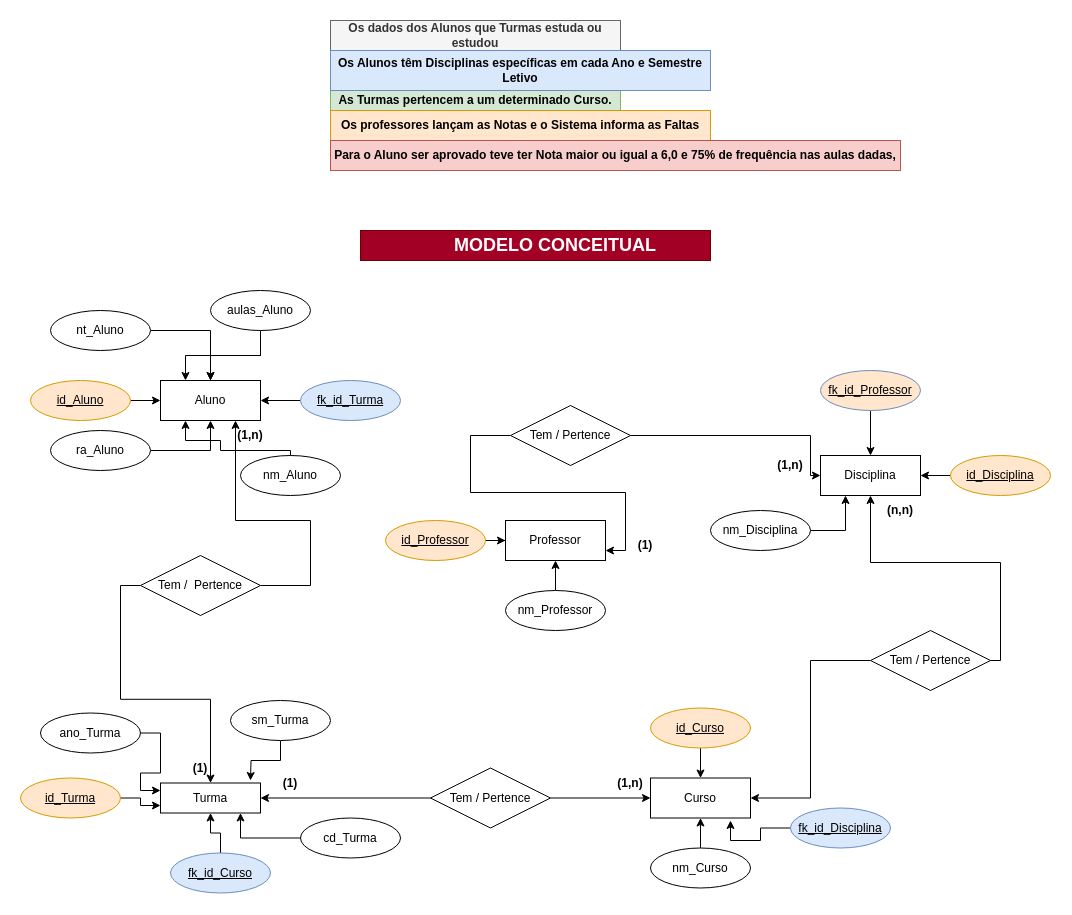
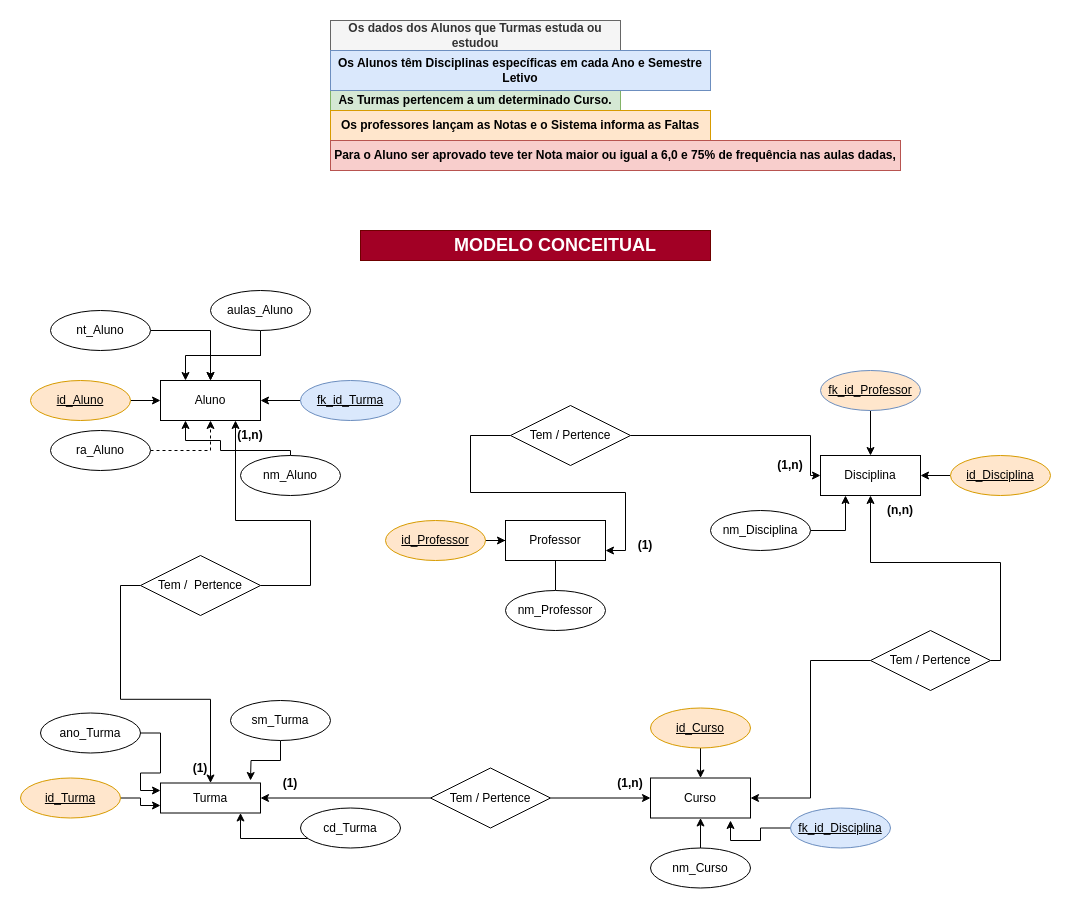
(193, 451) -> (193, 451)
(556, 569) -> (556, 567)
(220, 833) -> none
(351, 838) -> (351, 828)
(221, 873) -> none
